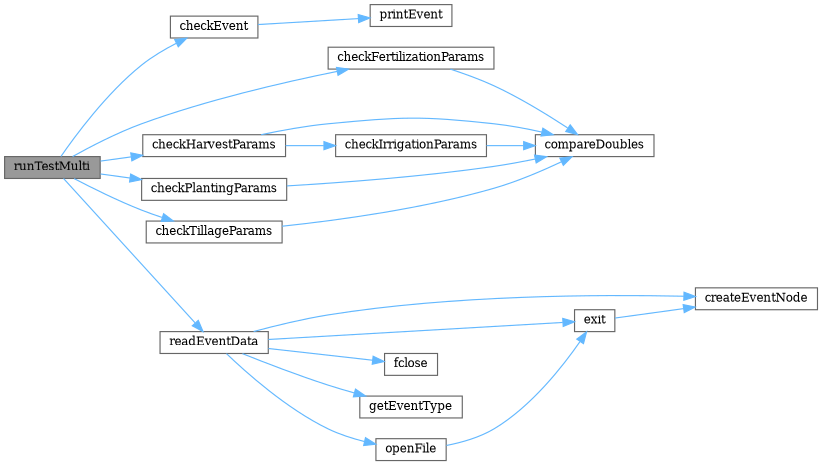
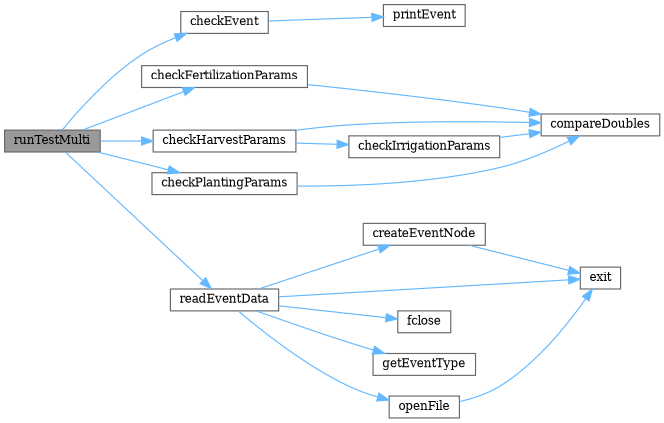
(214, 232) -> none
(649, 313) -> (519, 258)
